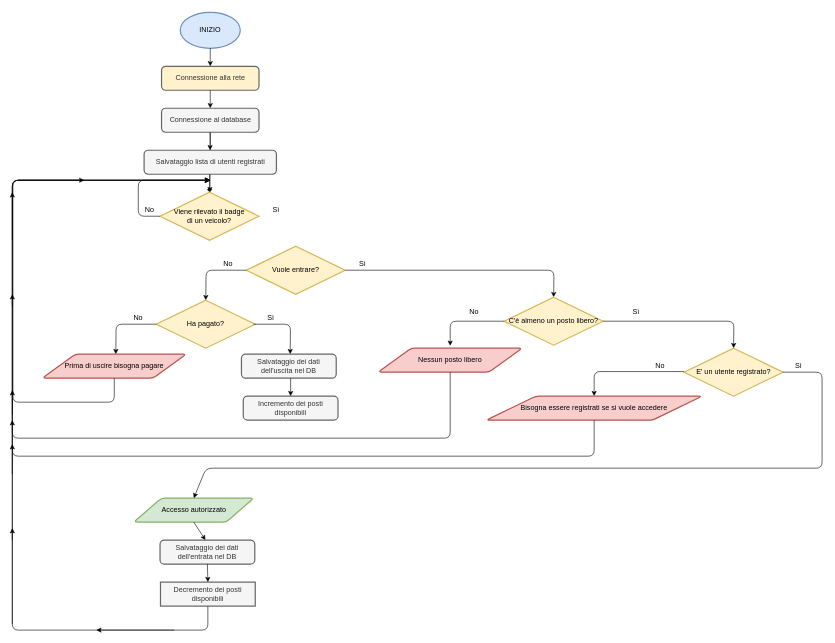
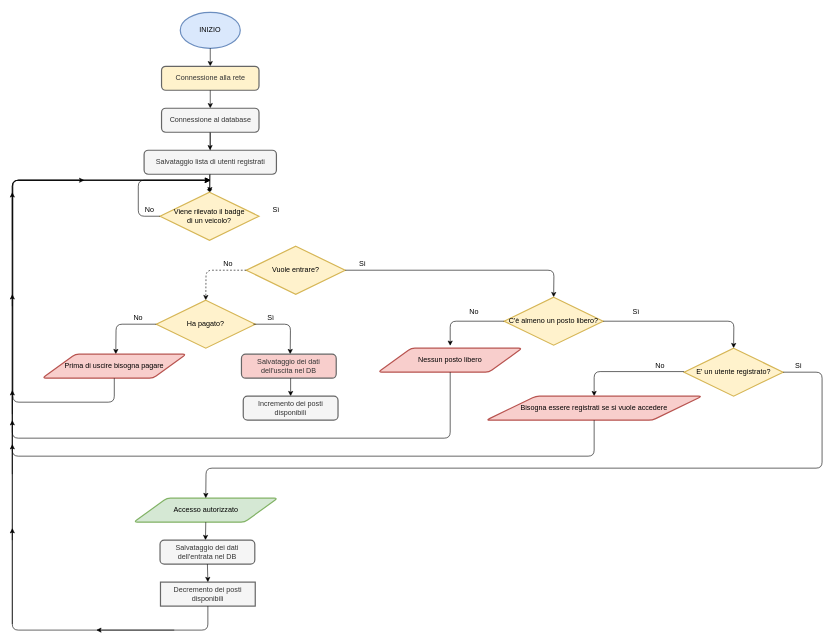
(214, 270) -> (214, 270)
(289, 366) -> (289, 366)
(194, 510) -> (206, 510)
